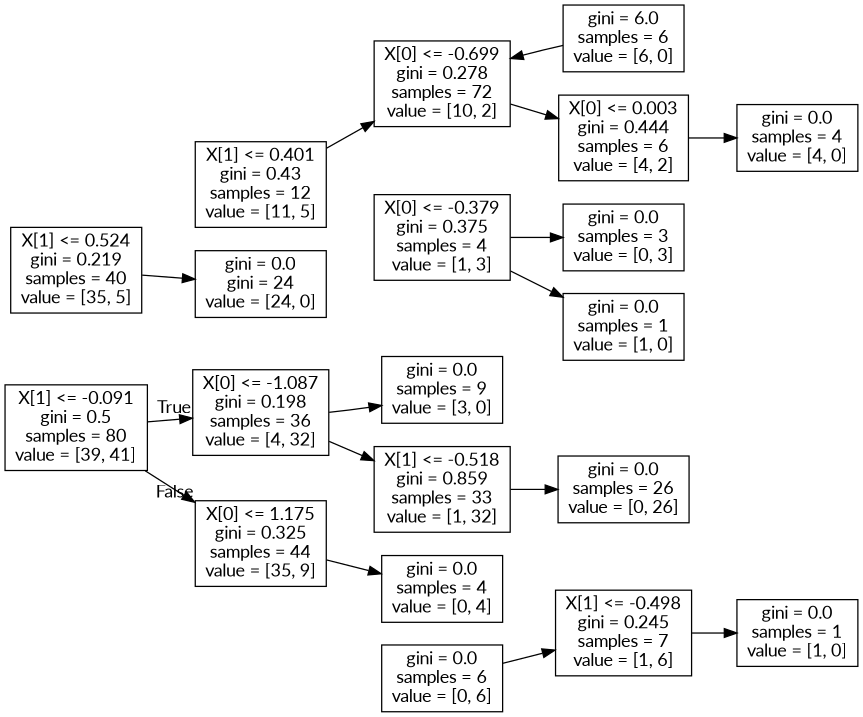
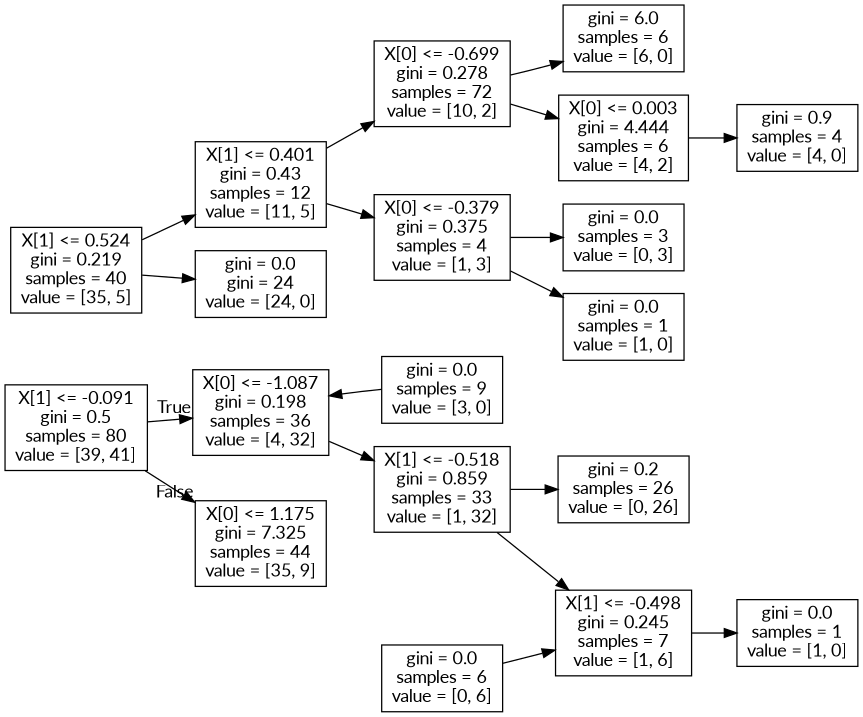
(543, 50) -> (531, 70)
(624, 138) -> (624, 138)
(797, 138) -> (797, 138)
none -> (344, 209)
none -> (163, 230)
(349, 410) -> (362, 391)
(624, 489) -> (624, 489)
(261, 544) -> (261, 544)
none -> (528, 557)
(442, 589) -> none
